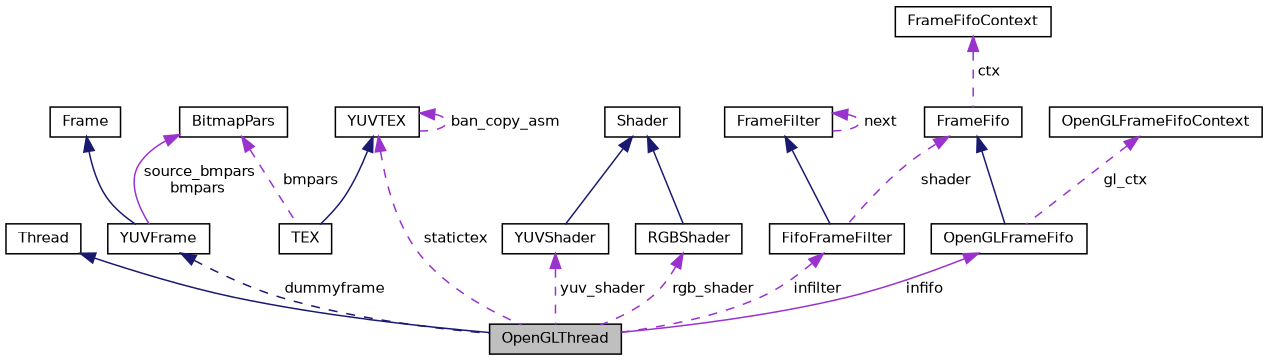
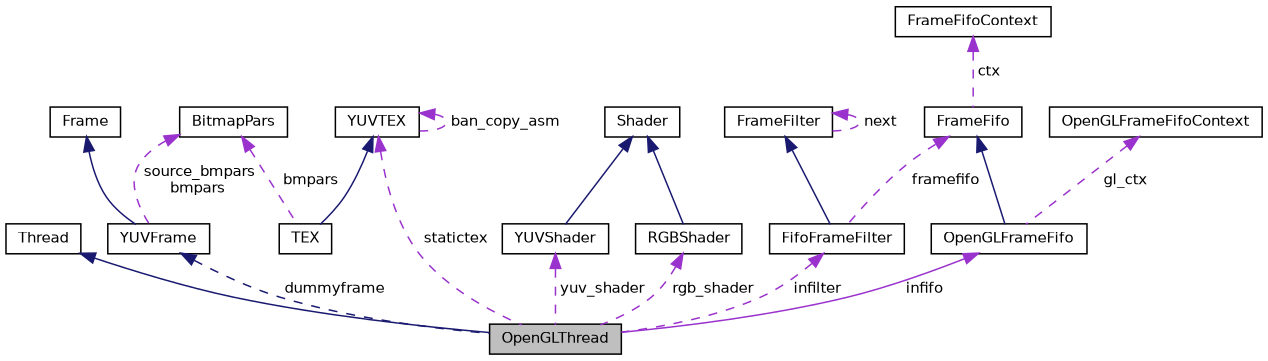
(135, 178) -> (135, 178)
(944, 180) -> (944, 180)
